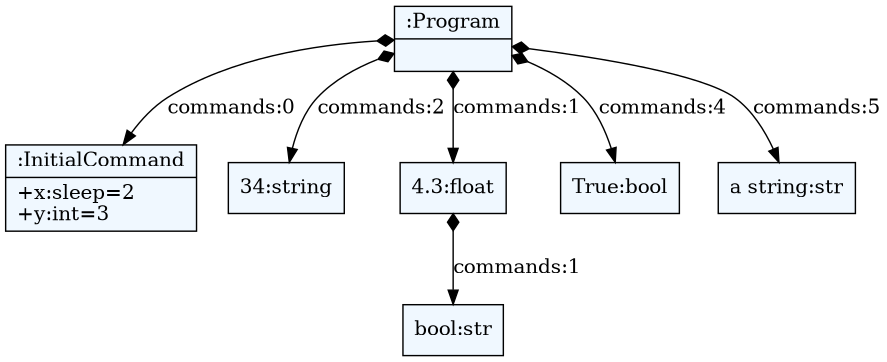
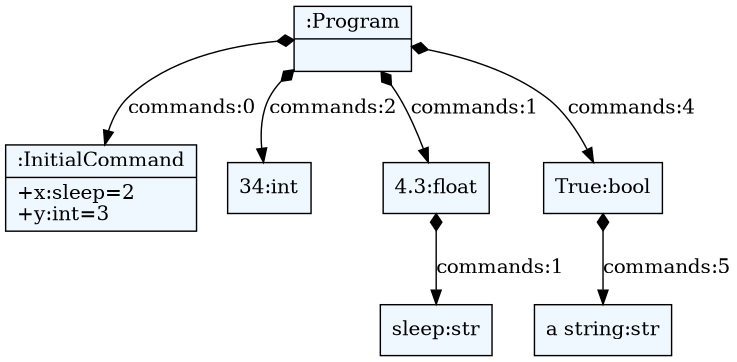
(666, 72) -> (603, 260)
(286, 188) -> (269, 188)
(453, 330) -> (436, 330)
